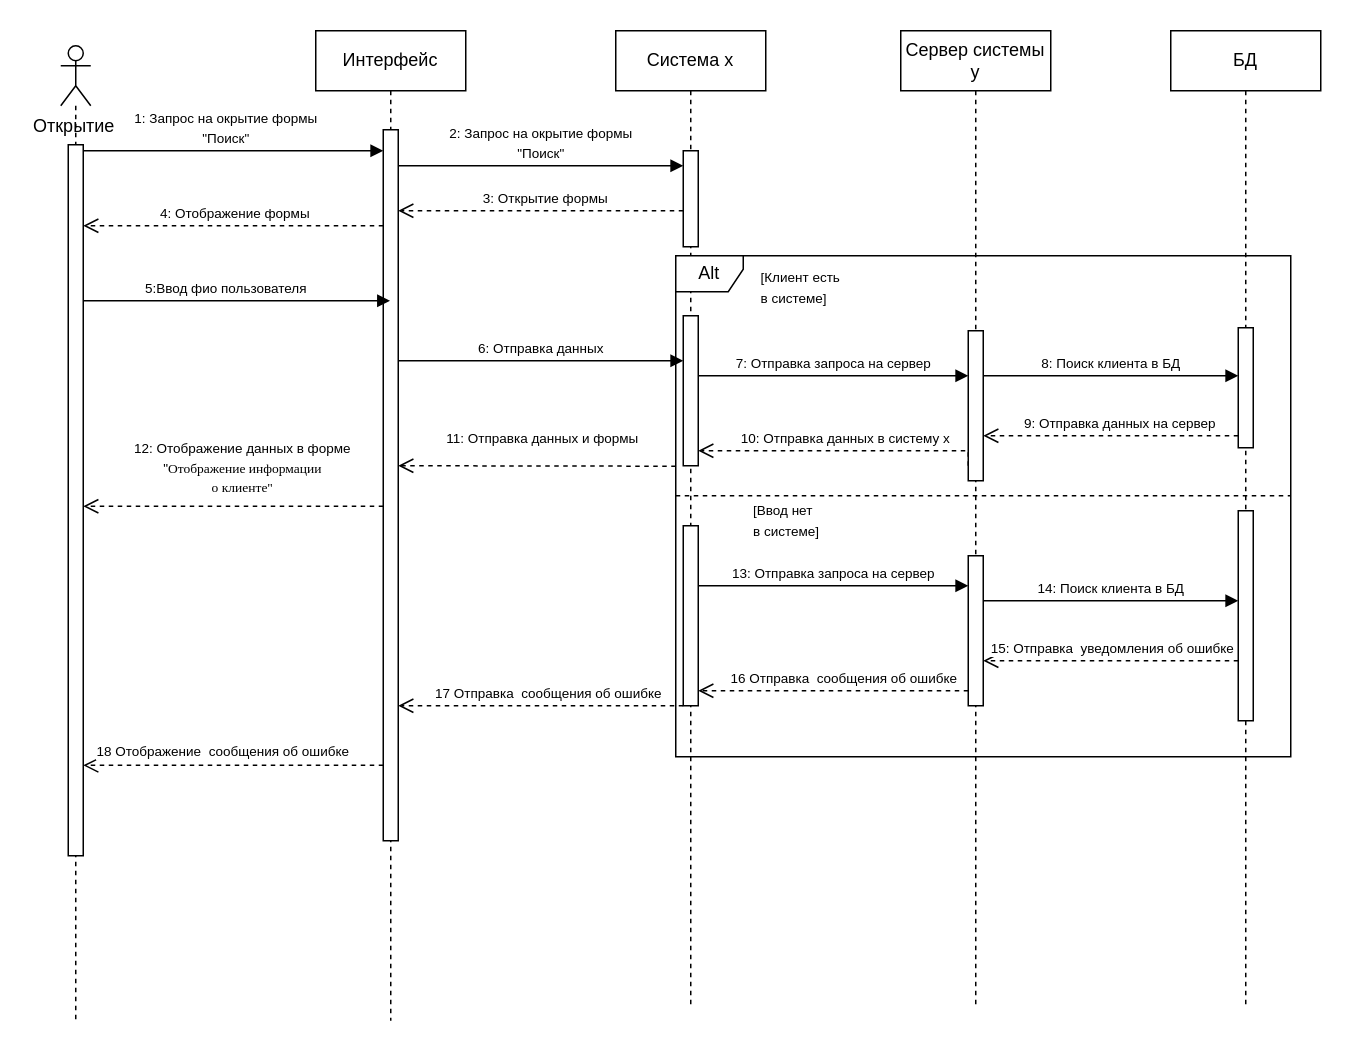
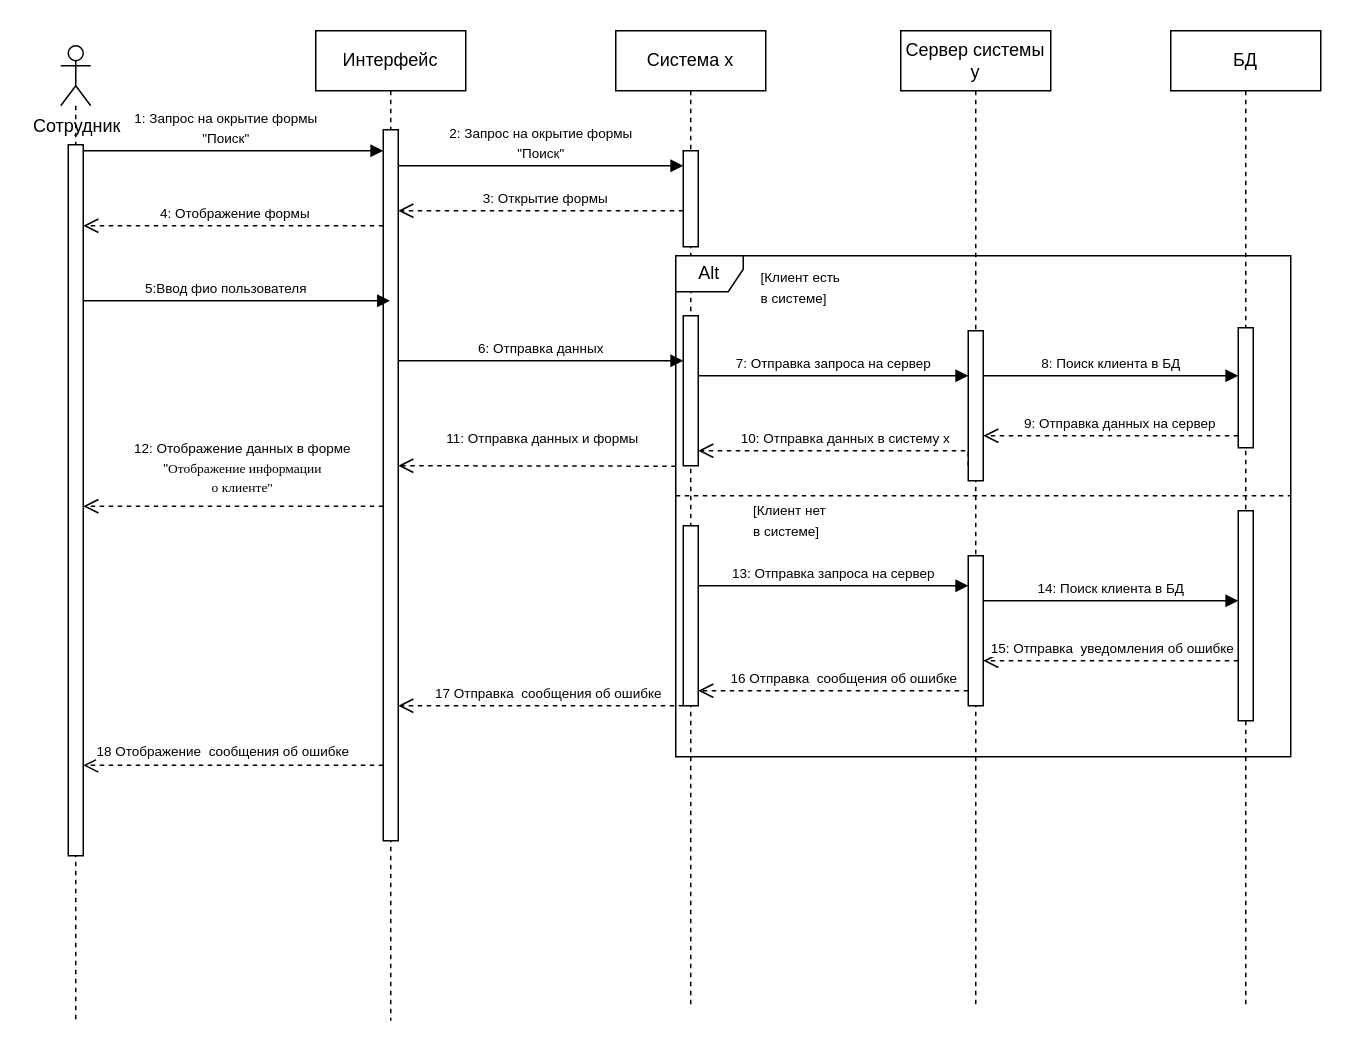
(74, 127) -> (79, 127)
(802, 520) -> (807, 520)
